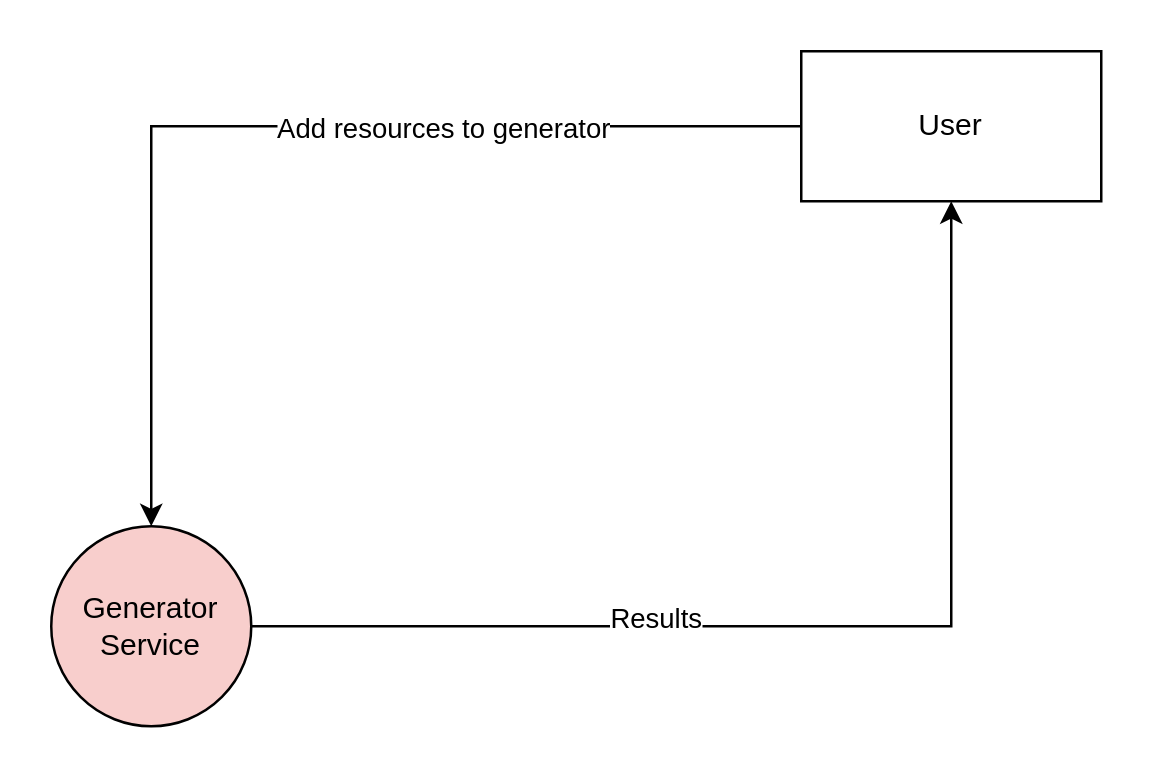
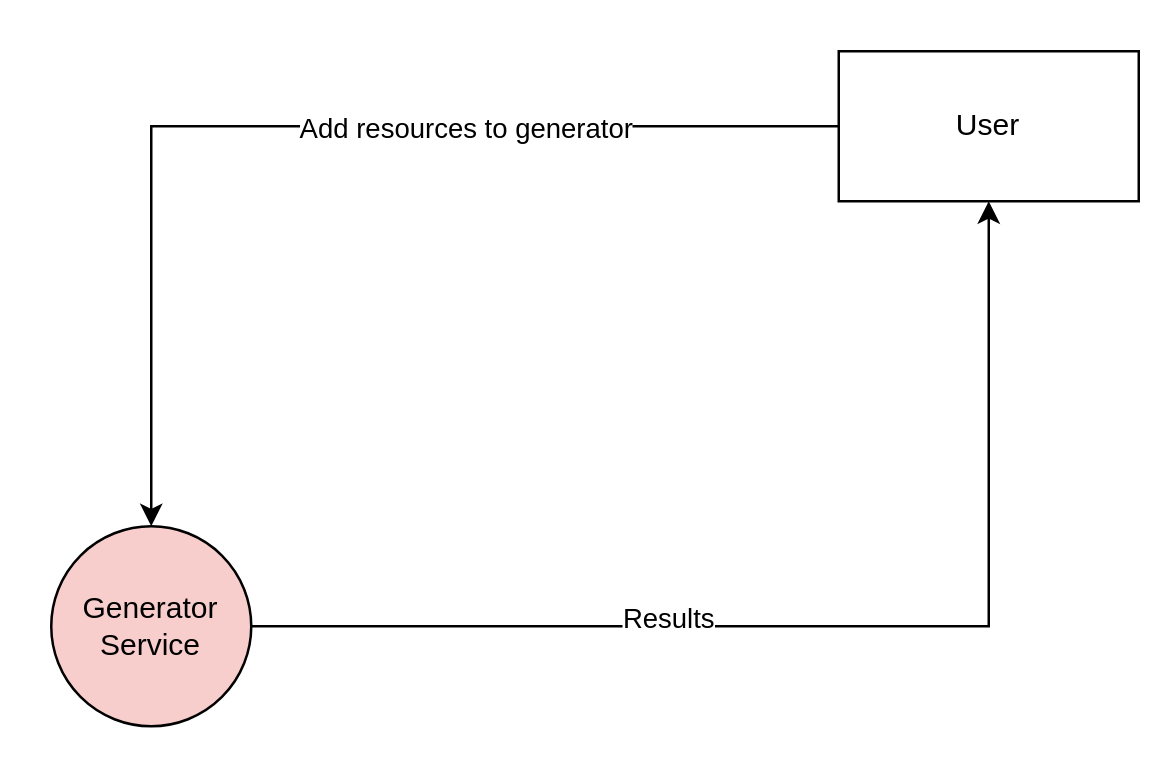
(951, 126) -> (989, 126)
